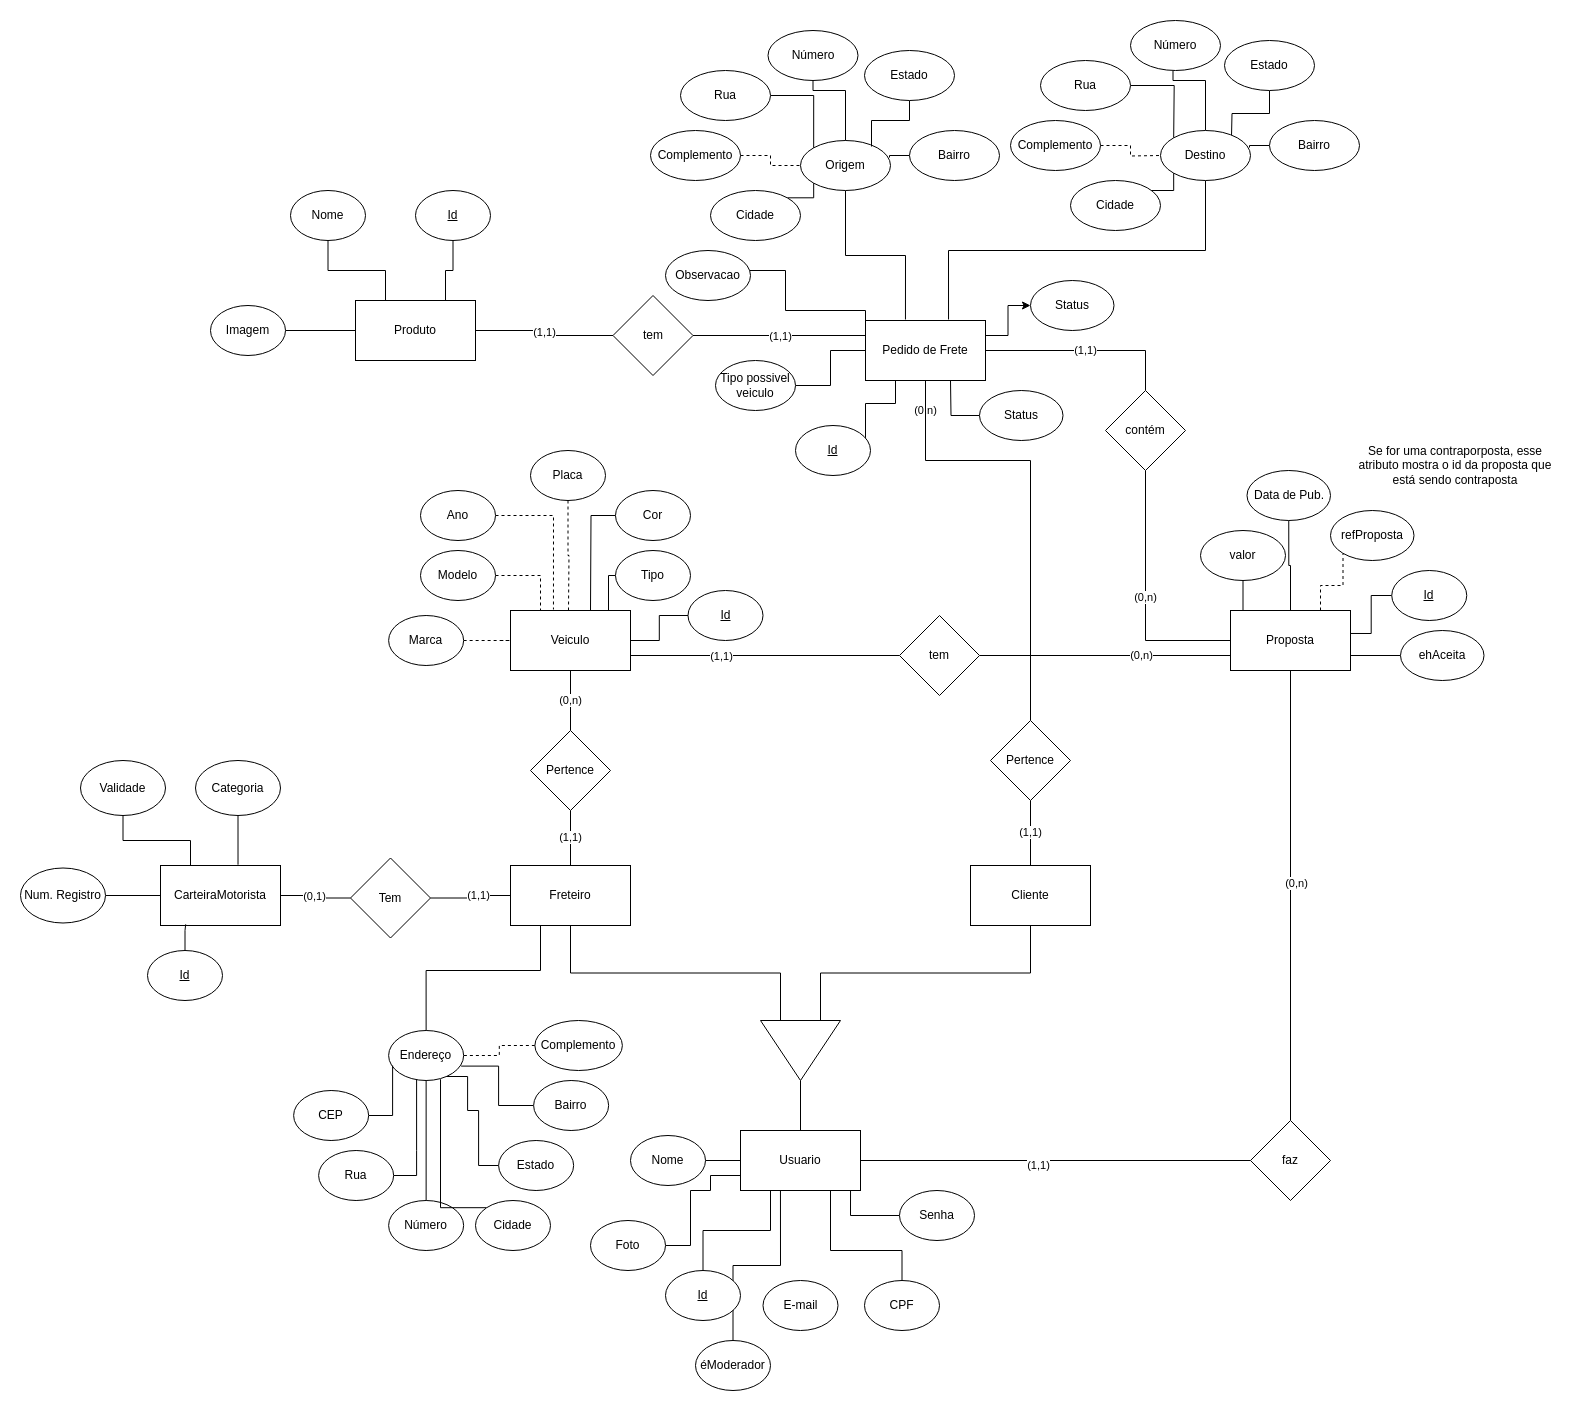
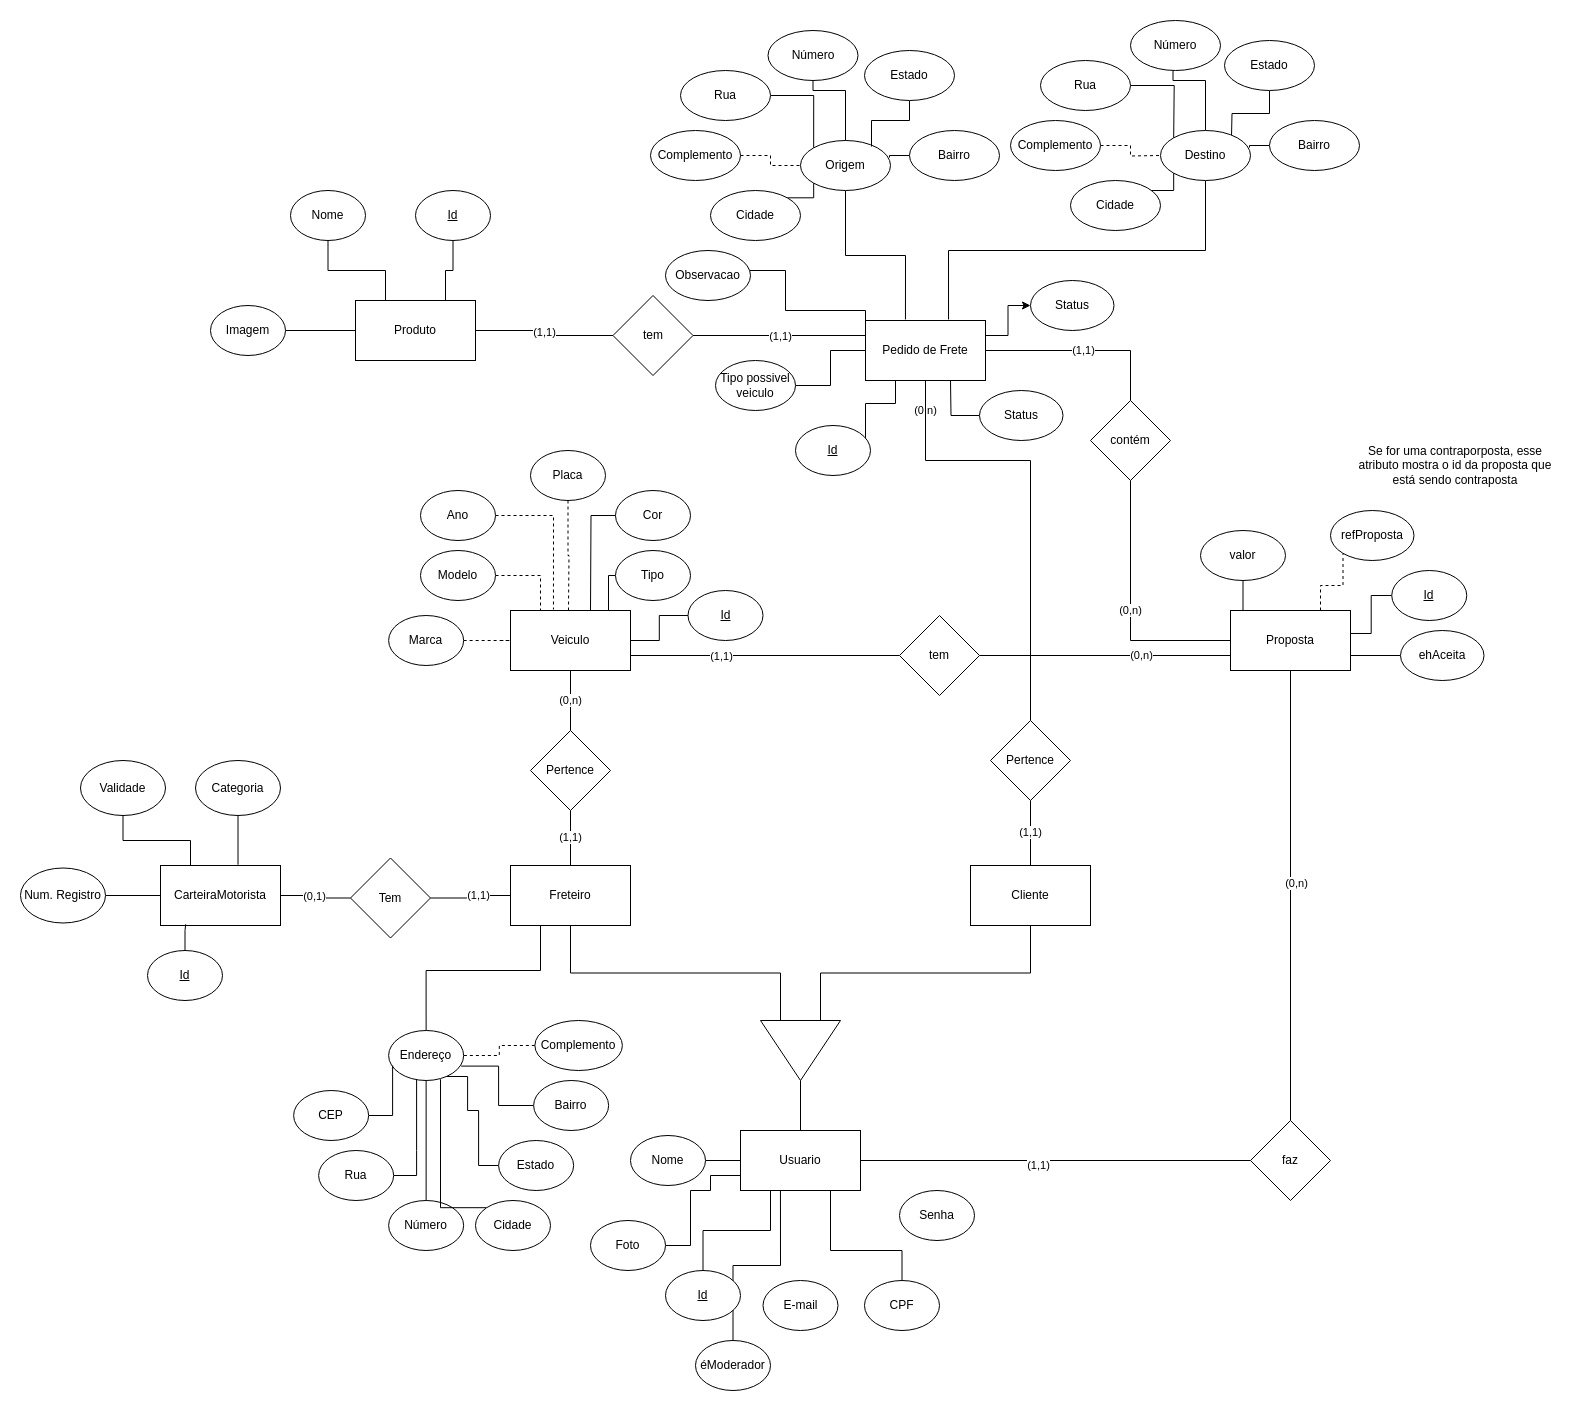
(1146, 431) -> (1131, 441)
(1289, 496) -> none
(1289, 566) -> none
(863, 1216) -> none
